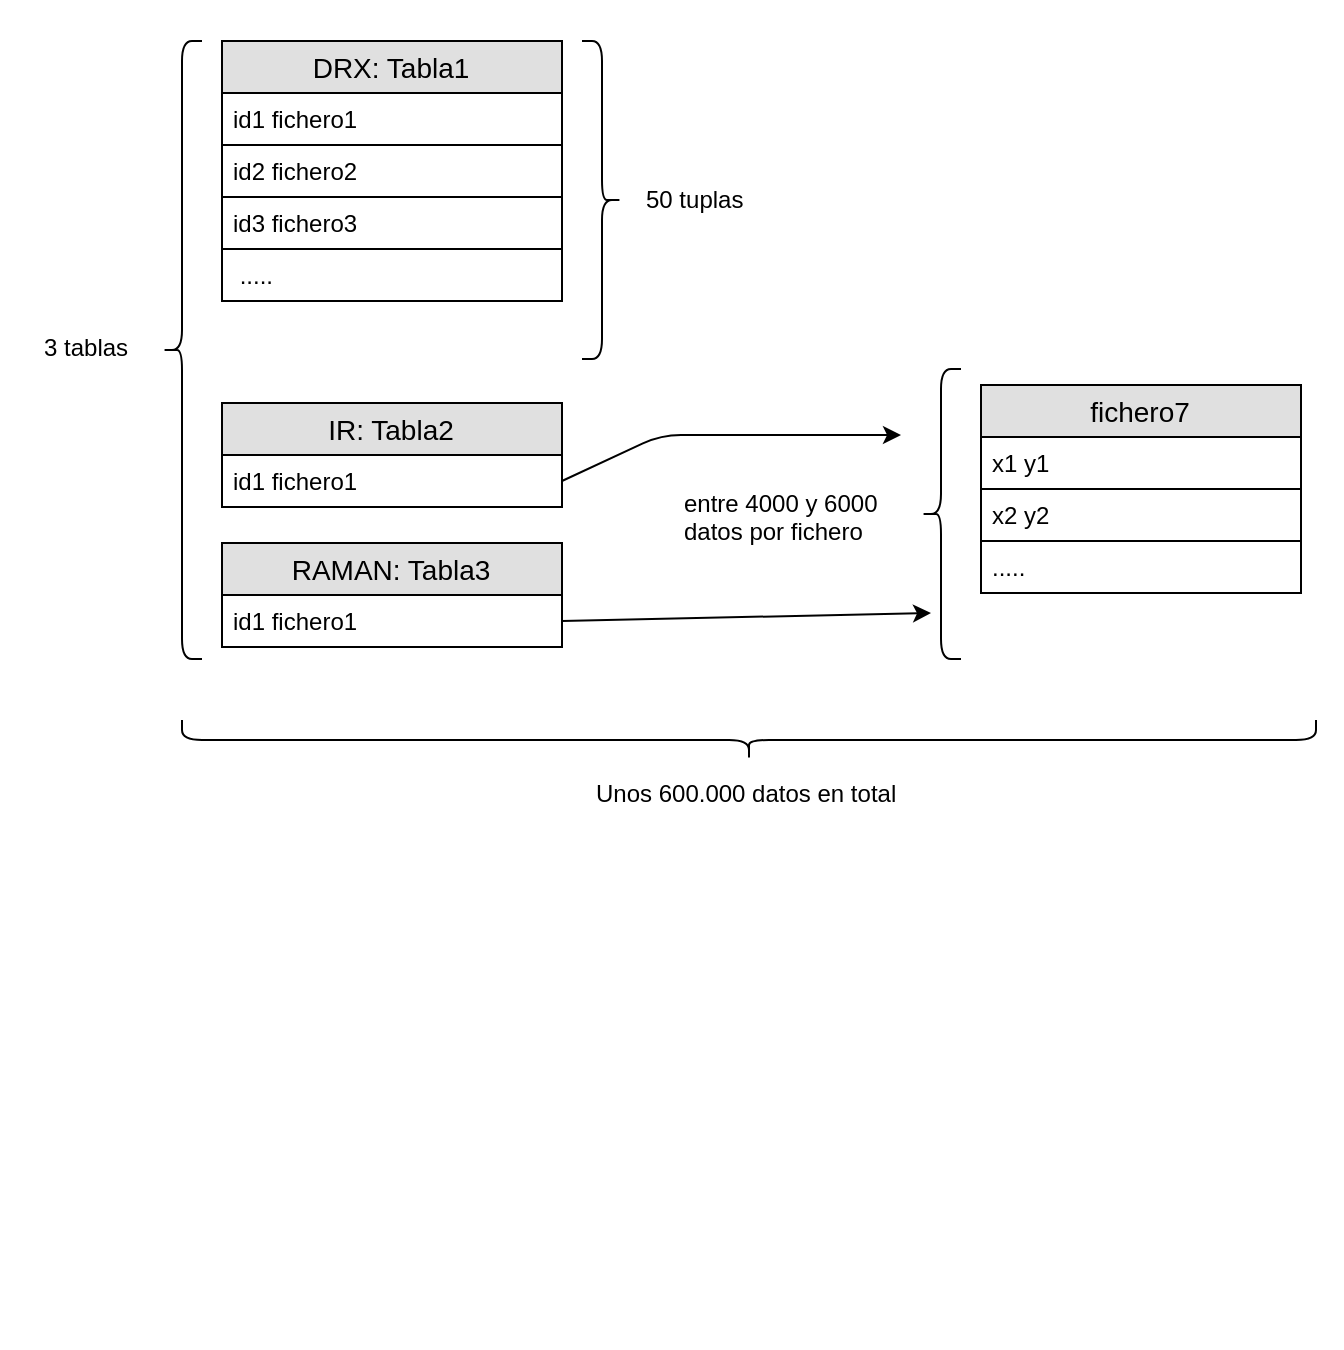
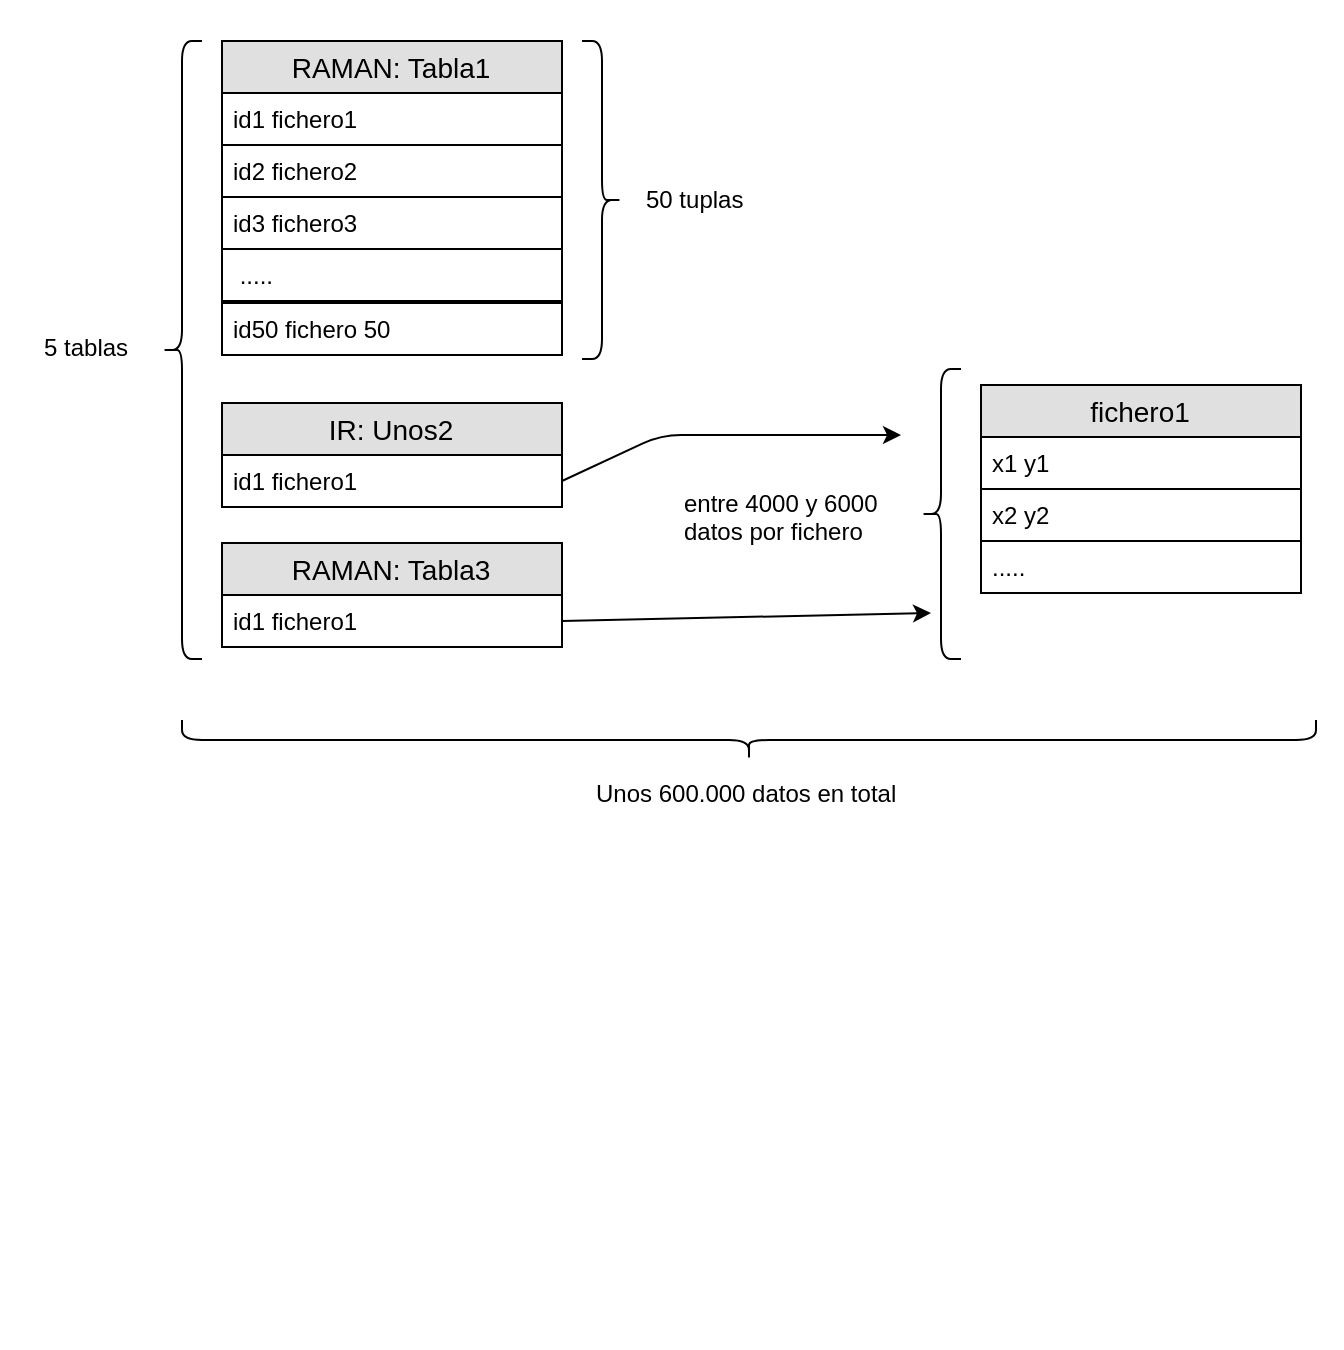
(391, 69) -> (391, 69)
none -> (392, 329)
(93, 349) -> (93, 349)
(1140, 413) -> (1140, 413)
(391, 431) -> (391, 431)
